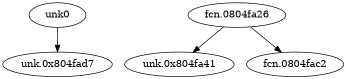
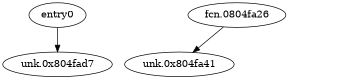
(58, 15) -> (58, 15)
(295, 64) -> none
